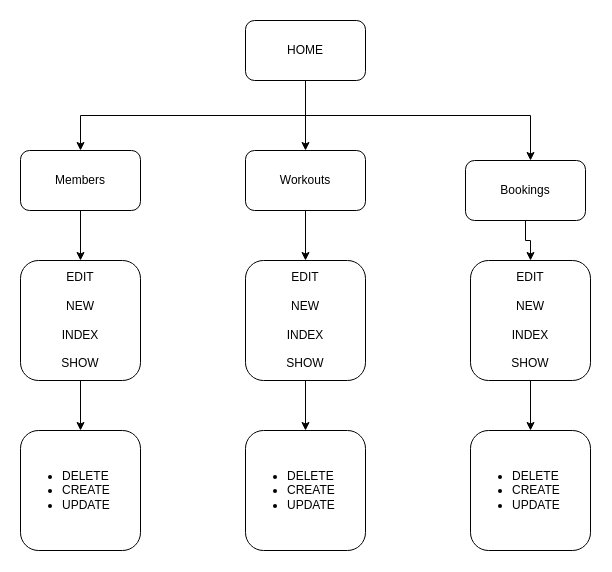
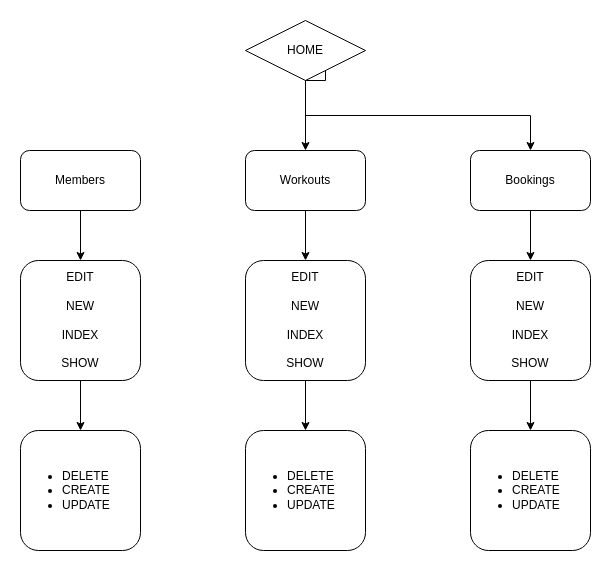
(306, 51) -> (306, 51)
(178, 116) -> none
(526, 191) -> (531, 181)
